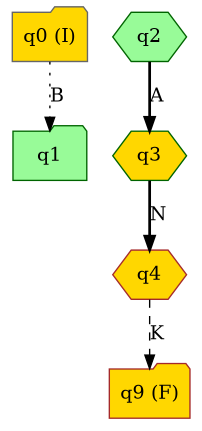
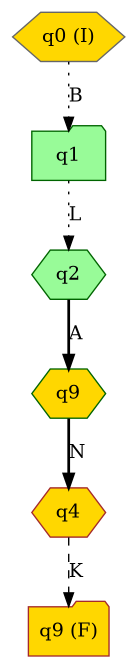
(50, 37) -> (69, 37)
(150, 156) -> (69, 394)
none -> (69, 208)
